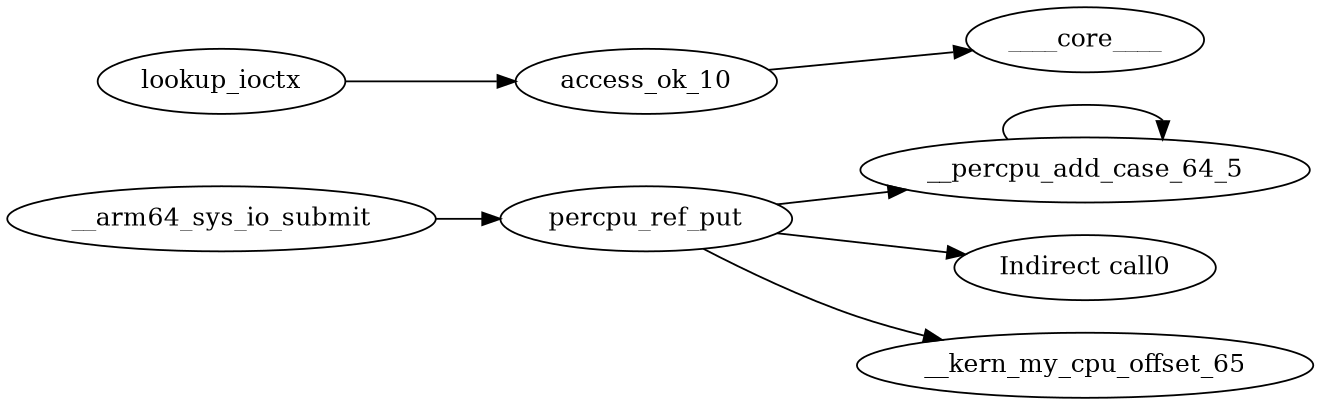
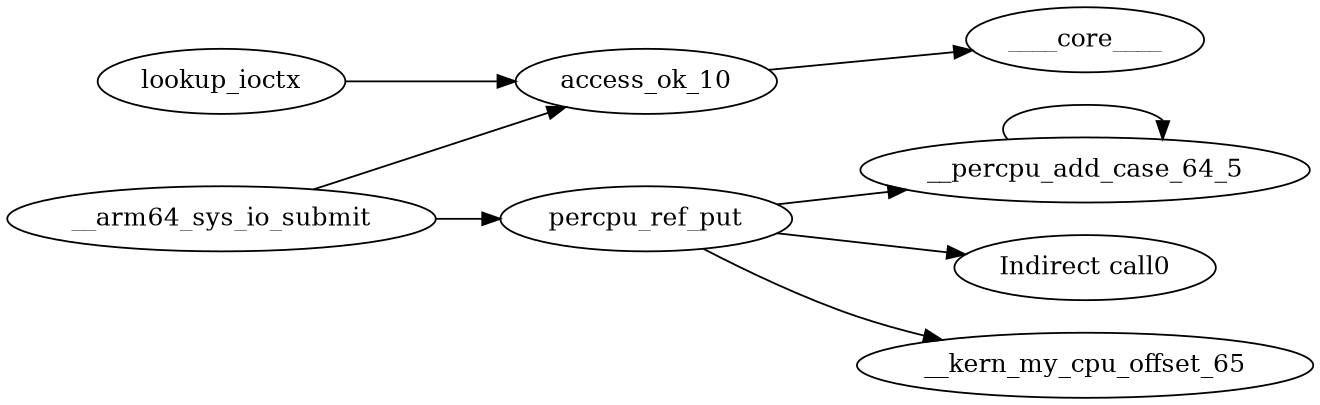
none -> (431, 151)
